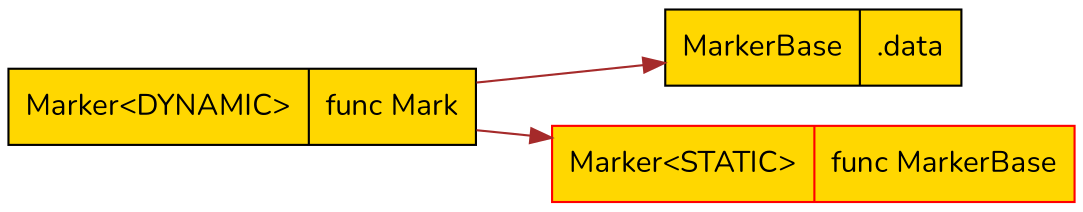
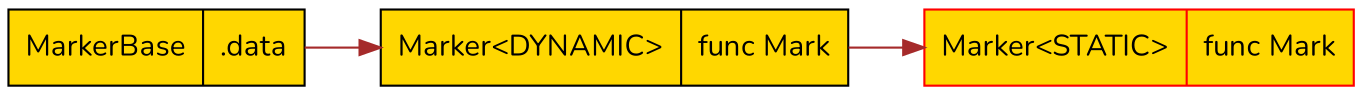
(560, 74) -> (332, 48)
(944, 163) -> (1270, 47)
